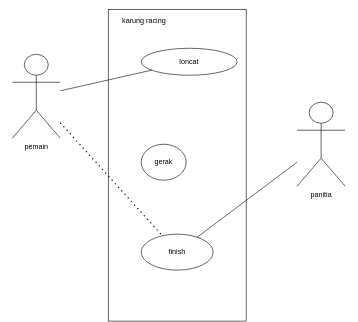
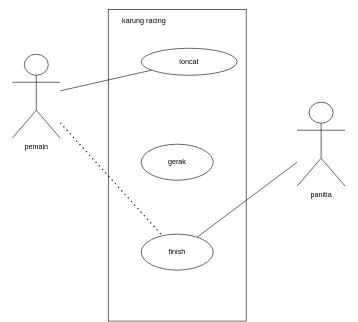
(164, 162) -> (177, 162)
